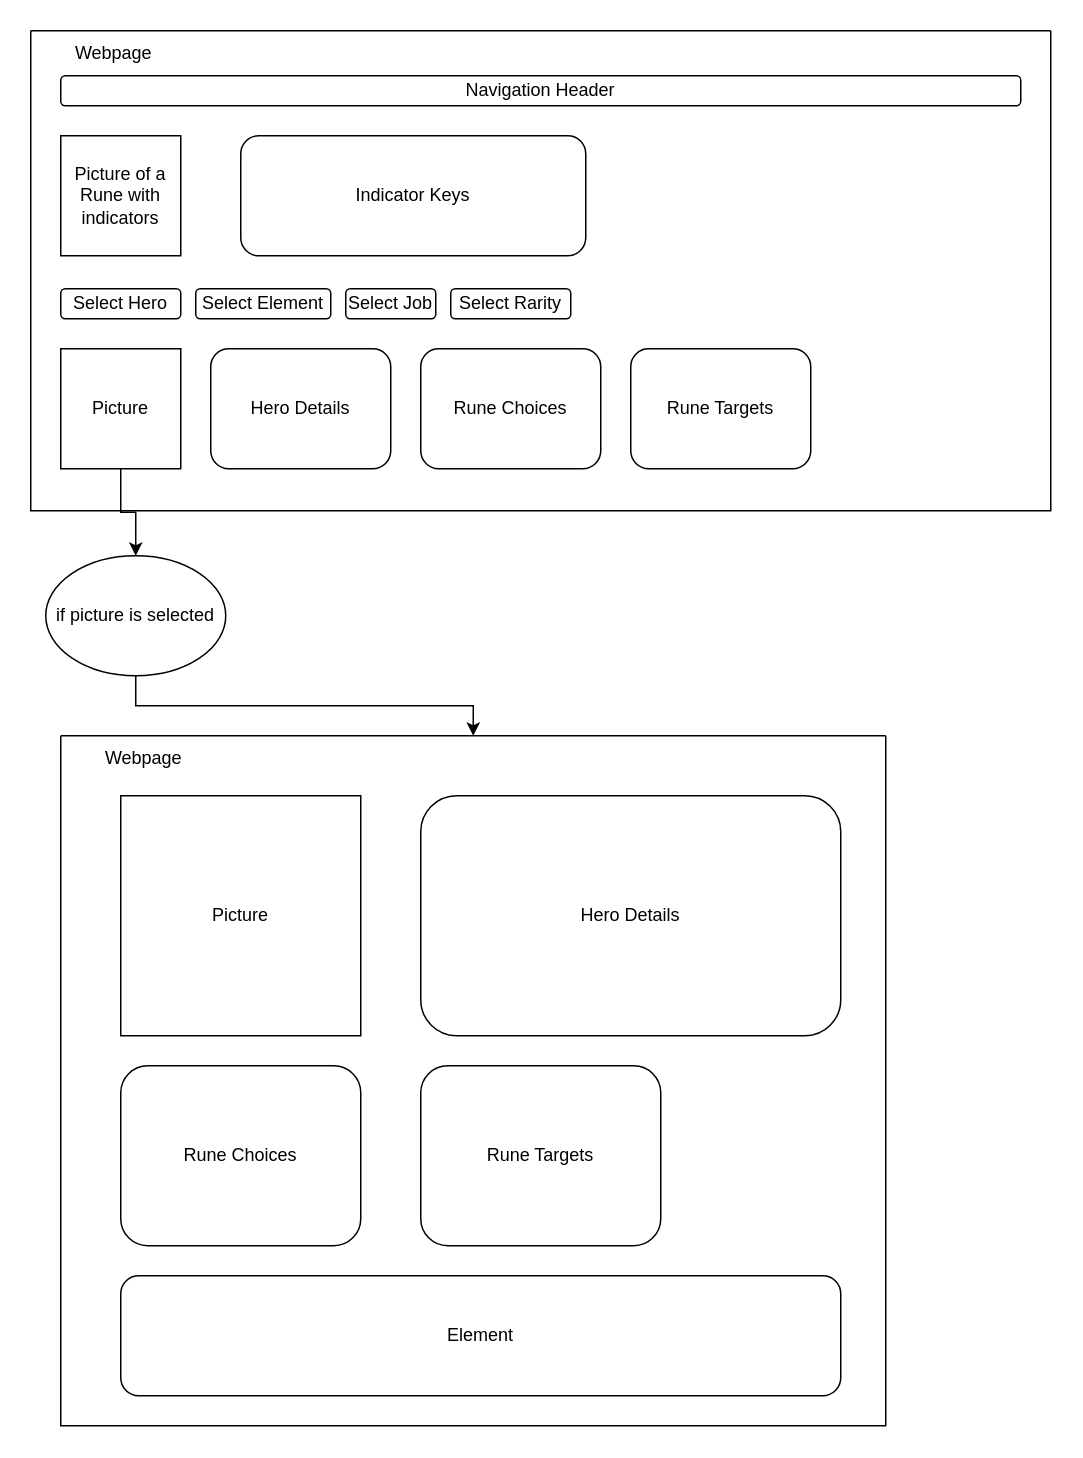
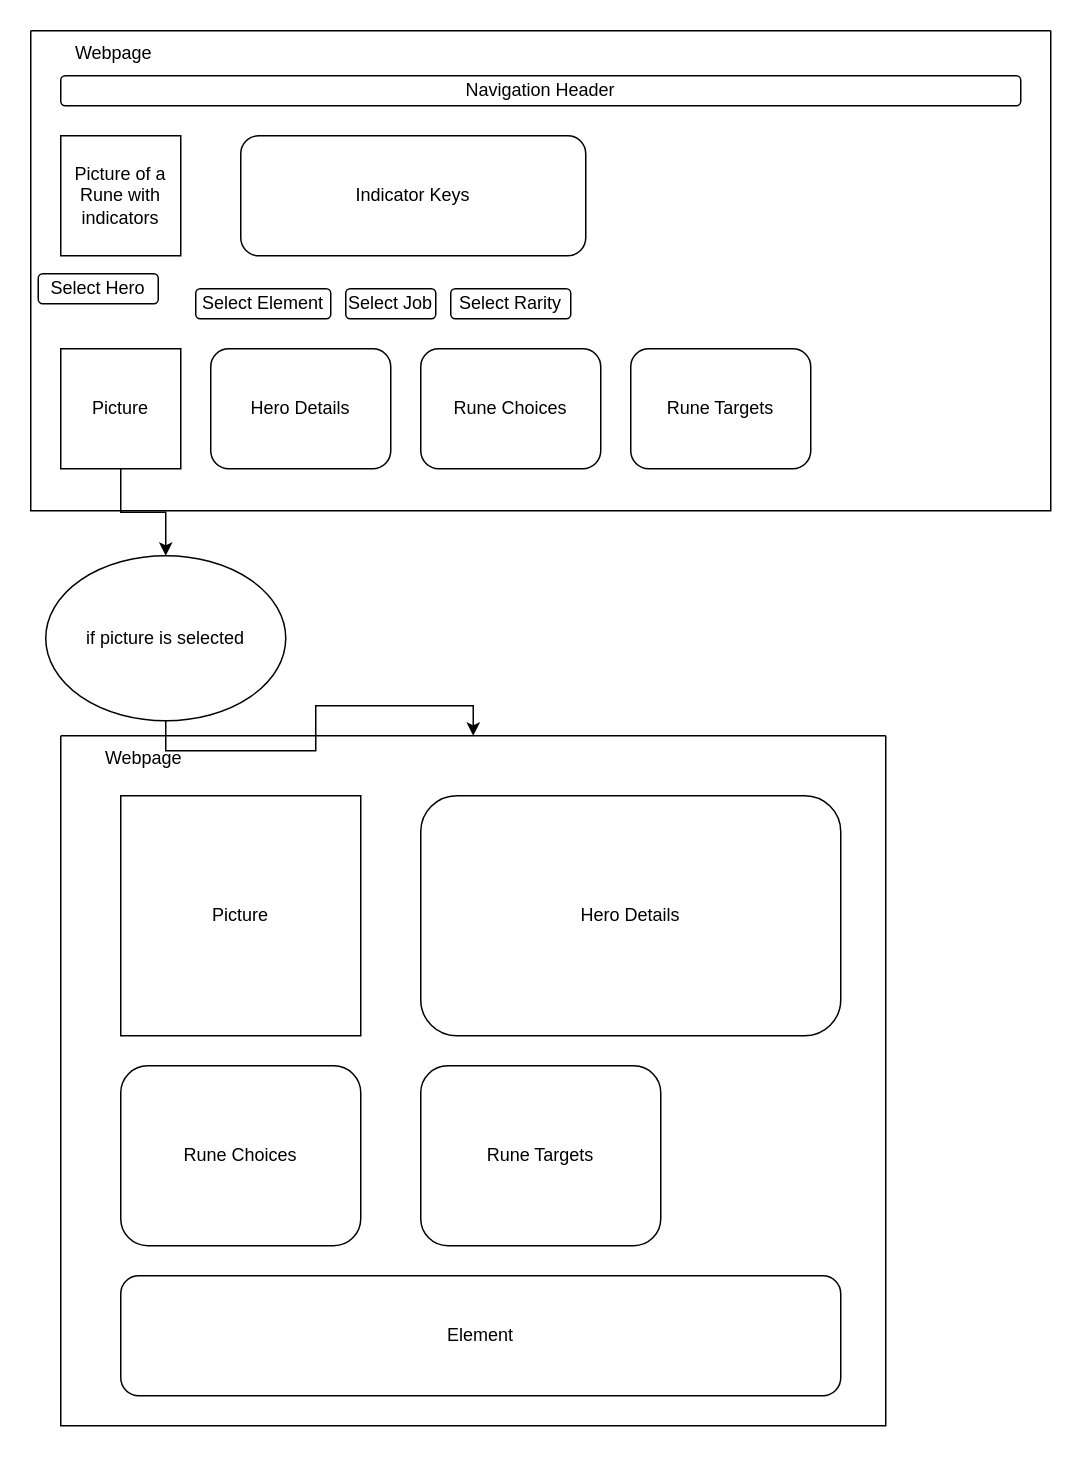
(121, 304) -> (98, 289)
(136, 616) -> (166, 638)
